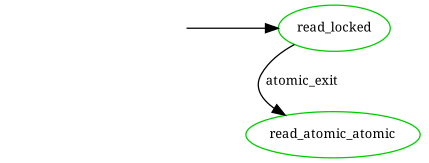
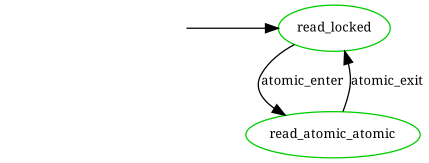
(302, 81) -> (302, 81)
none -> (350, 88)
